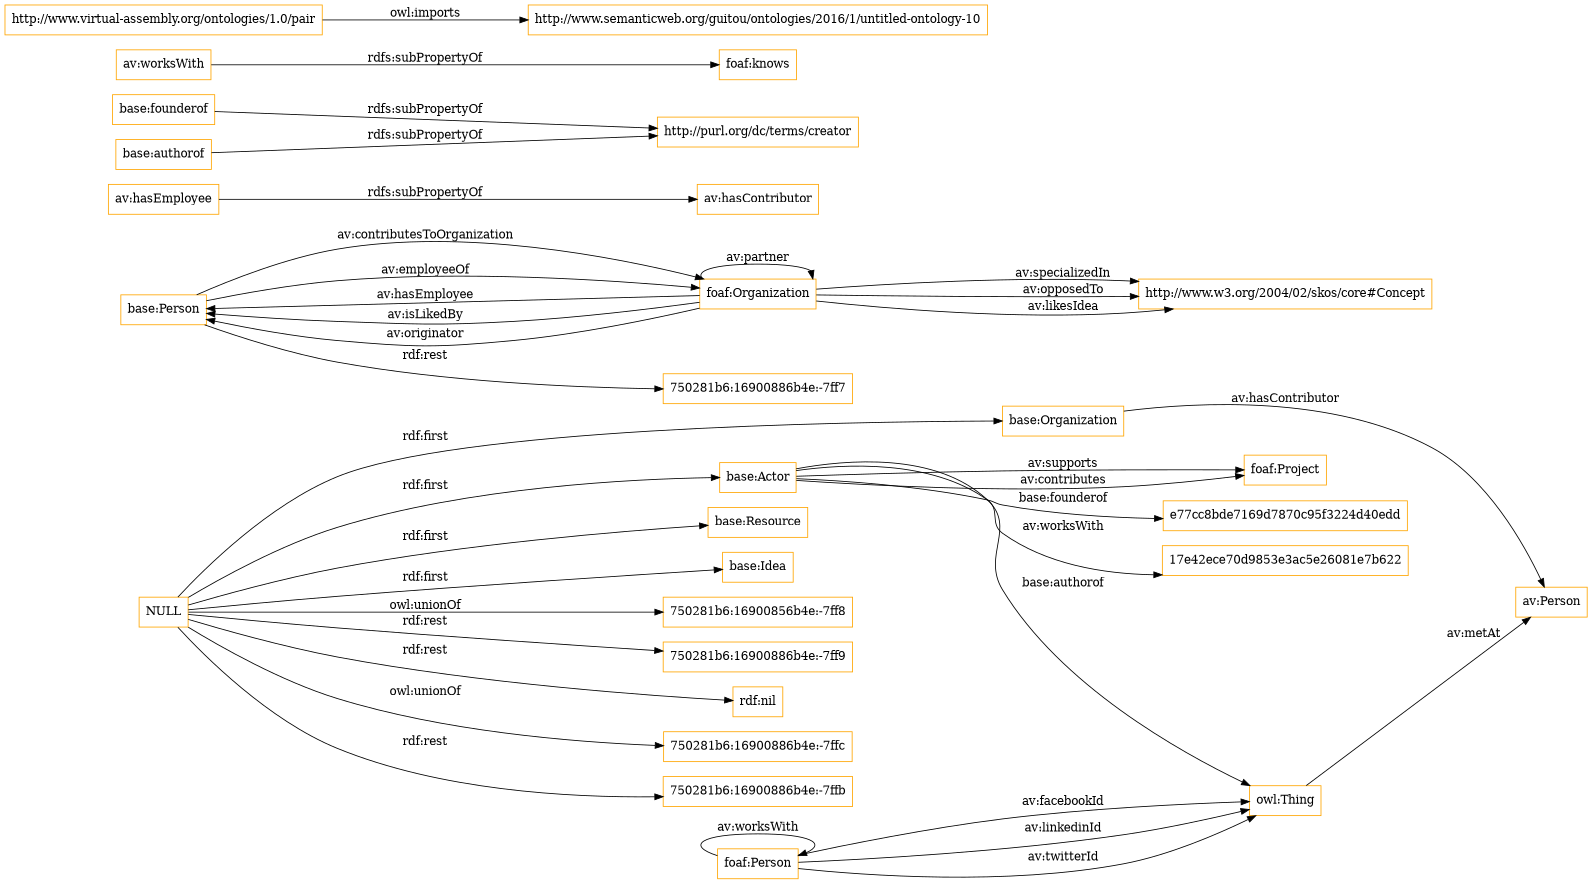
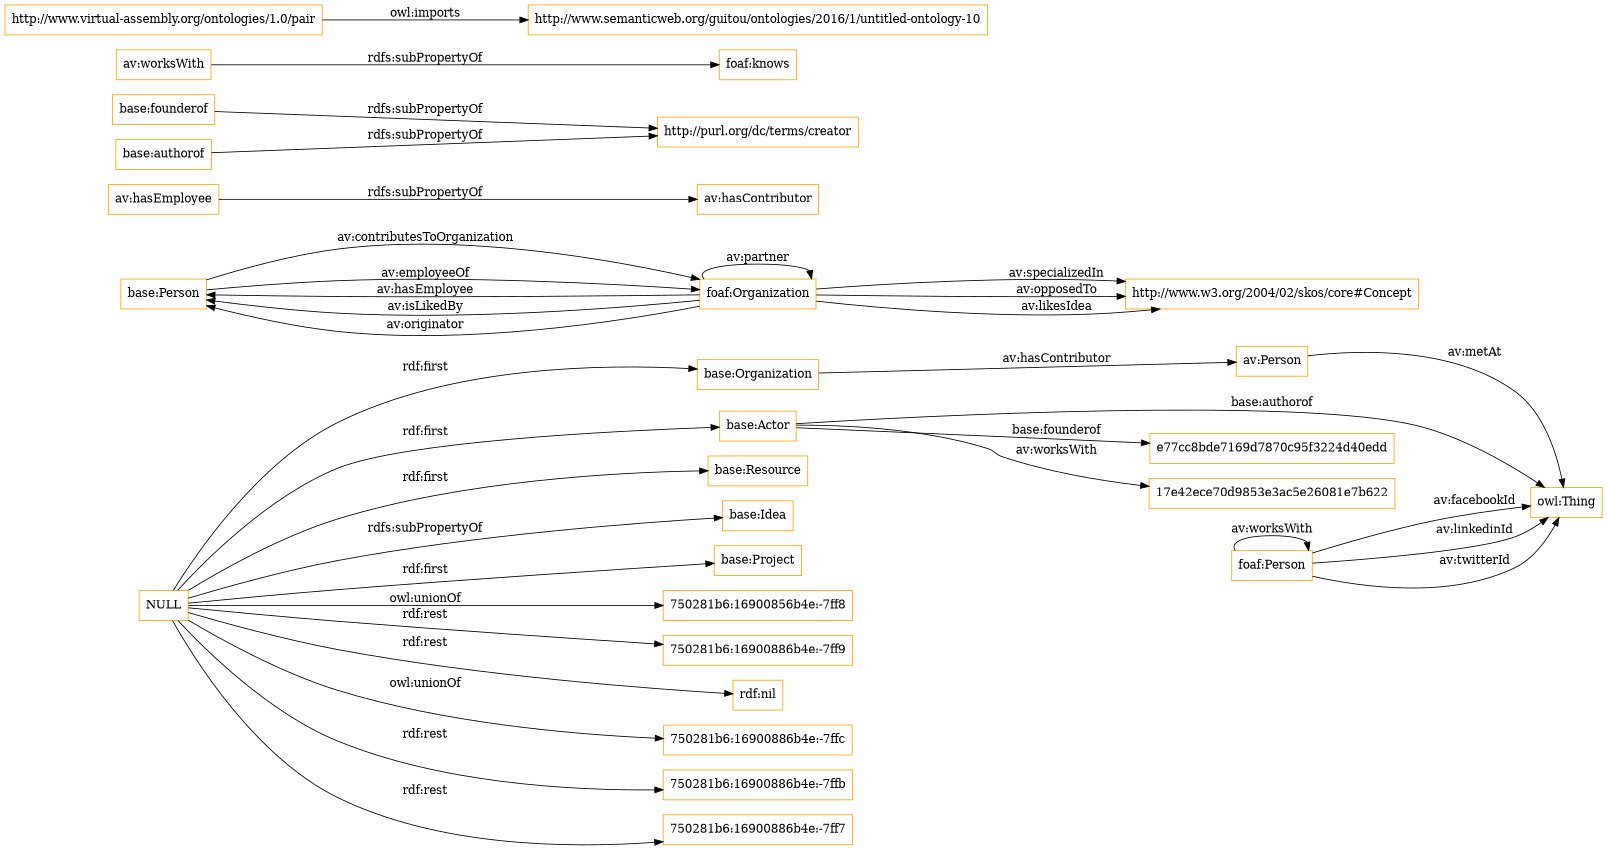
(427, 375) -> (374, 813)
(1285, 470) -> none
none -> (758, 561)
(425, 578) -> (425, 529)
(1415, 704) -> (1464, 366)
